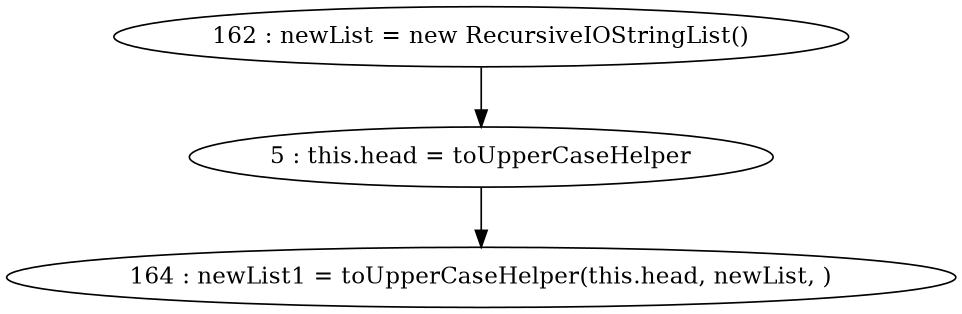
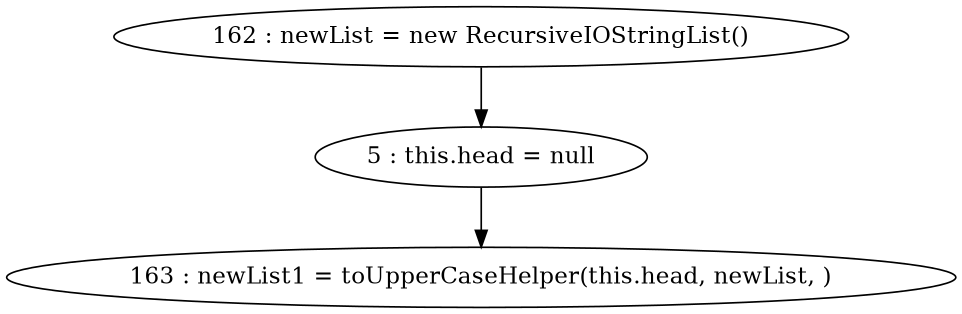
(481, 157) -> (481, 157)
(481, 277) -> (481, 277)
